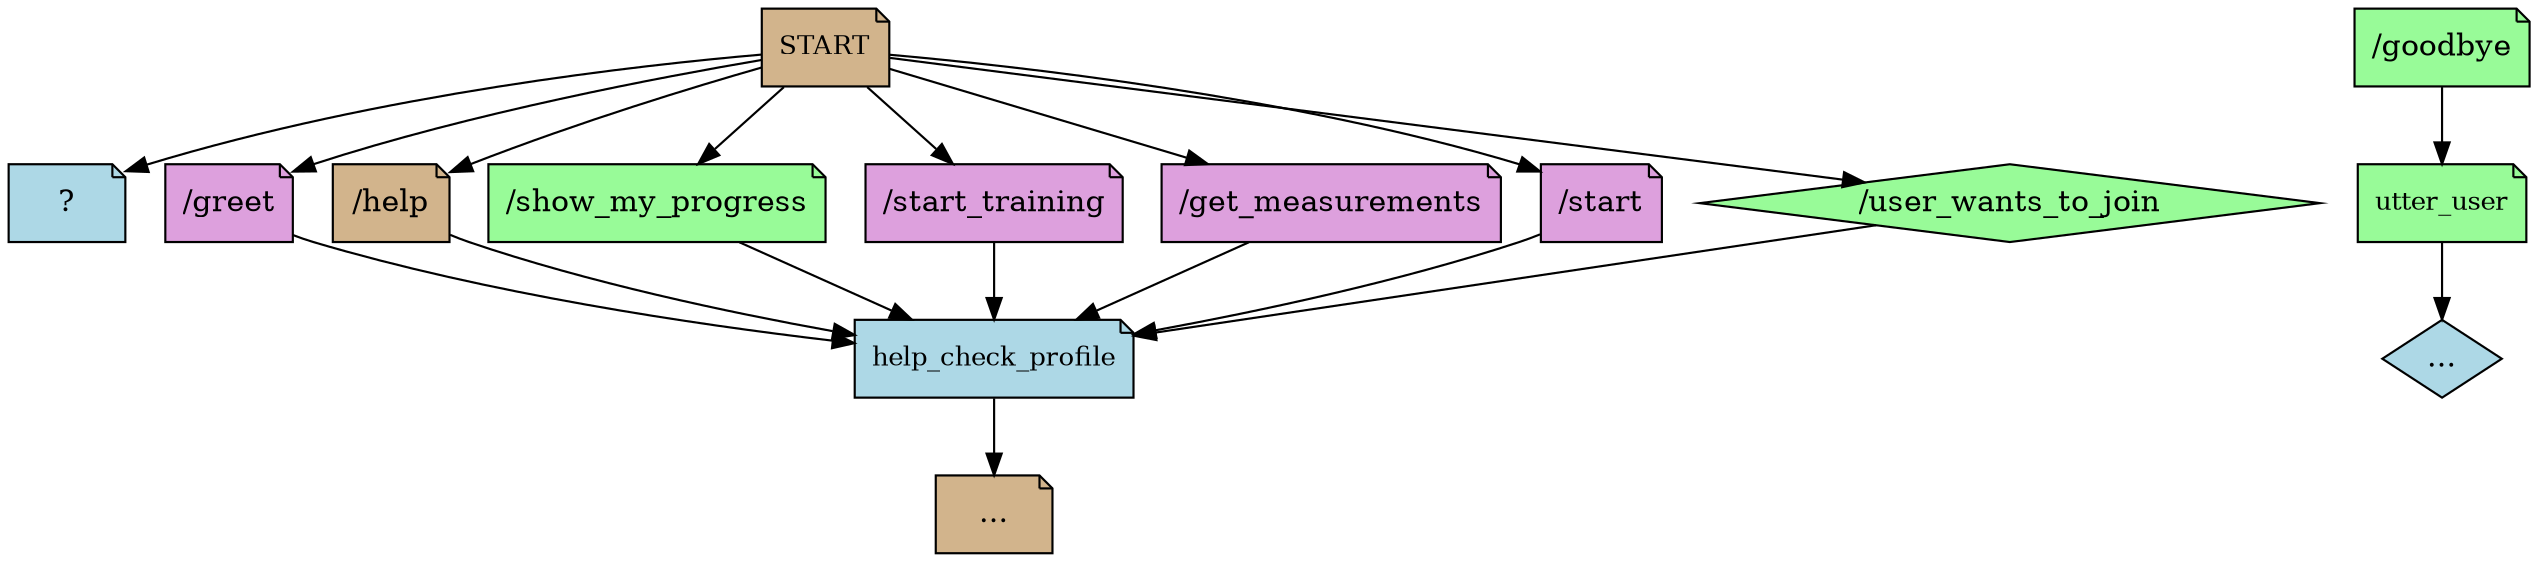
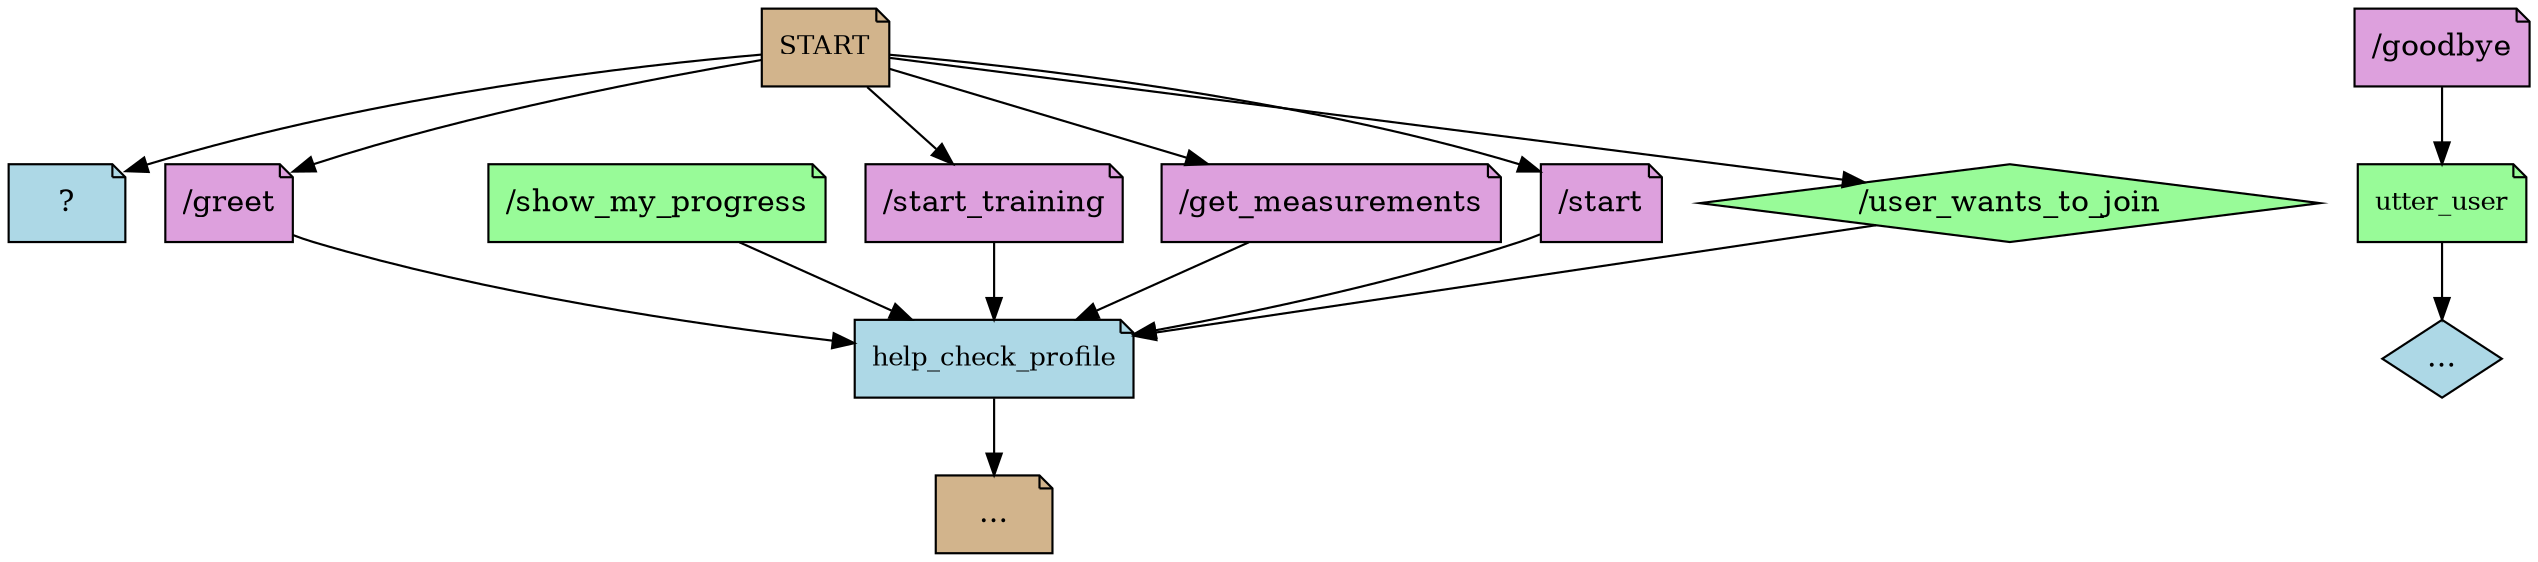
(2442, 48) -> (2442, 48)
(749, 118) -> none
(391, 203) -> none
